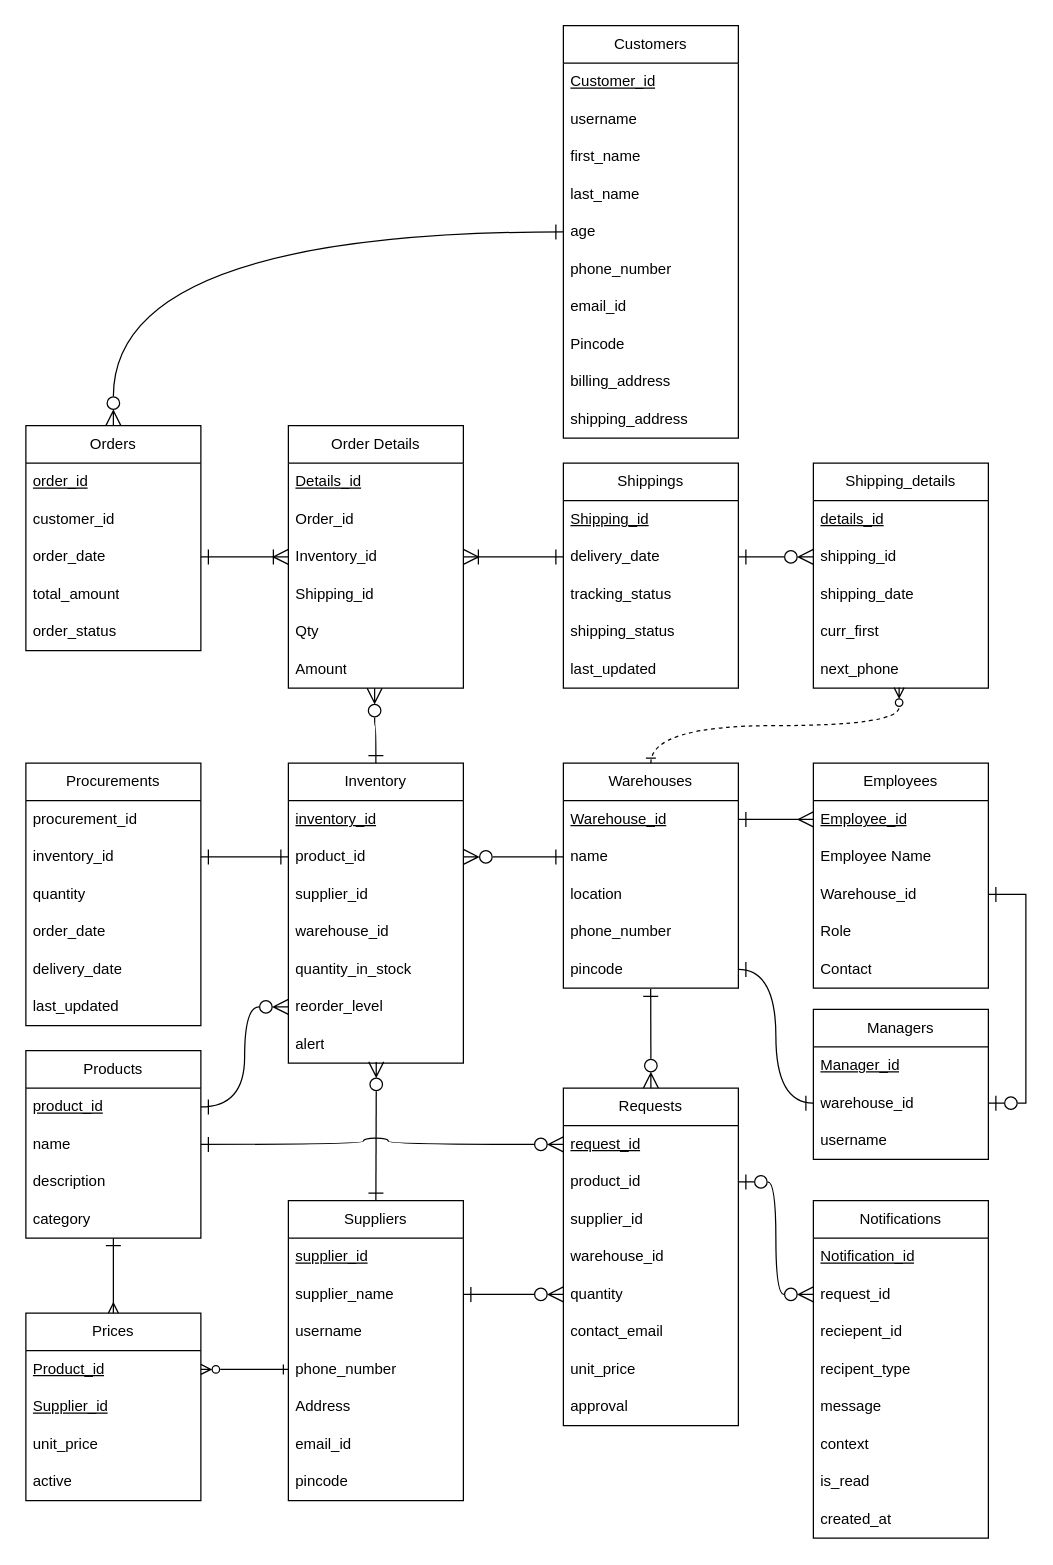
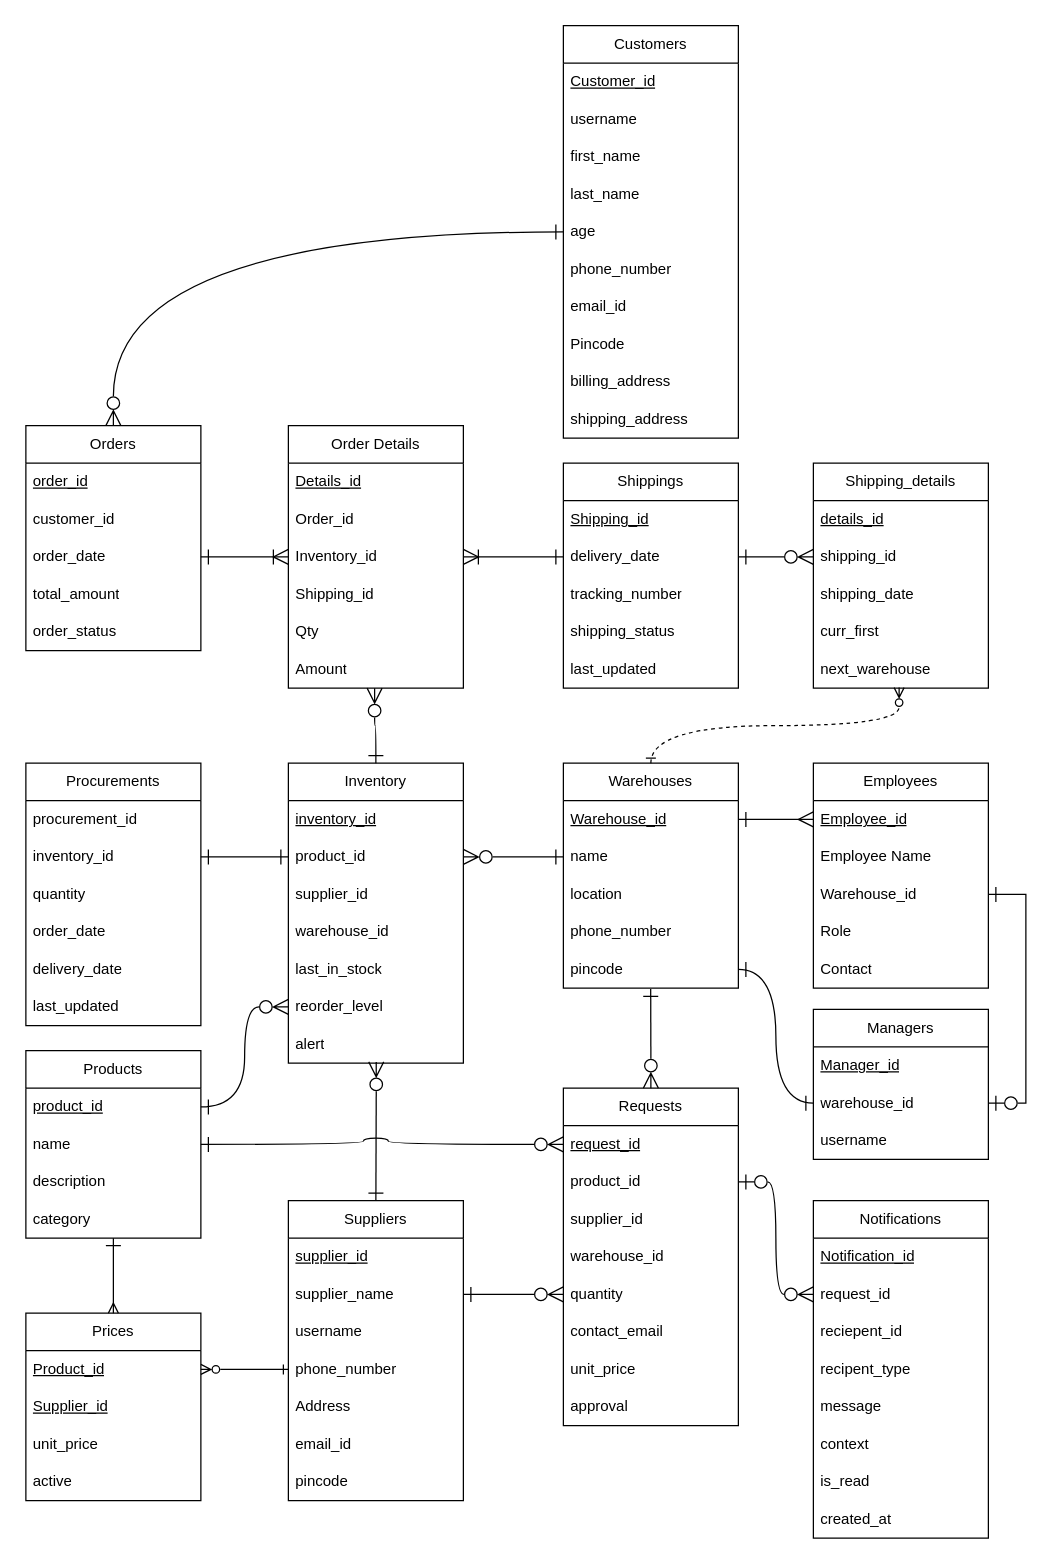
(632, 594) -> (632, 594)
(863, 669) -> (879, 669)
(363, 969) -> (346, 969)
